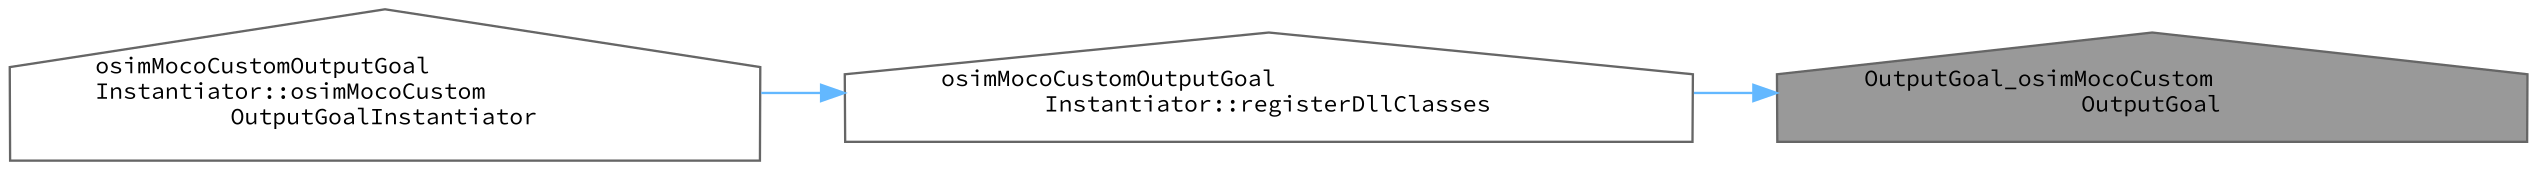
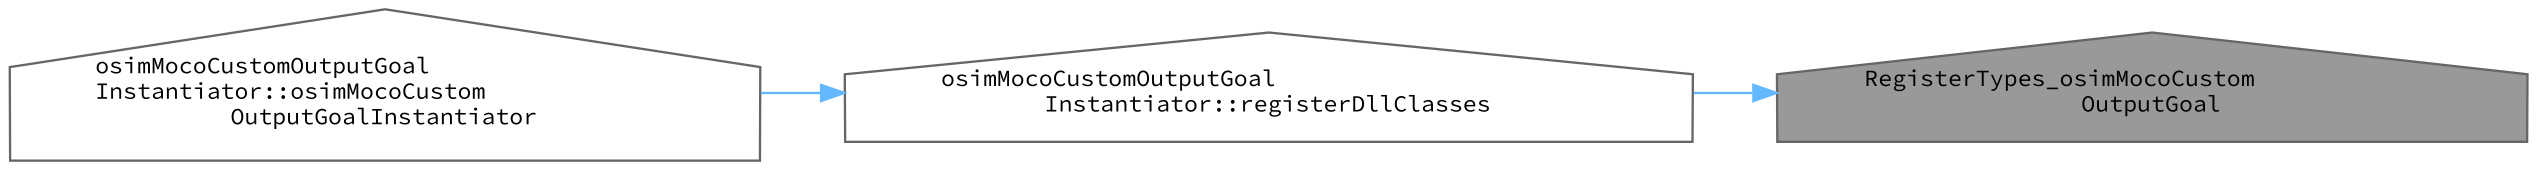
(2152, 93) -> (2152, 93)
